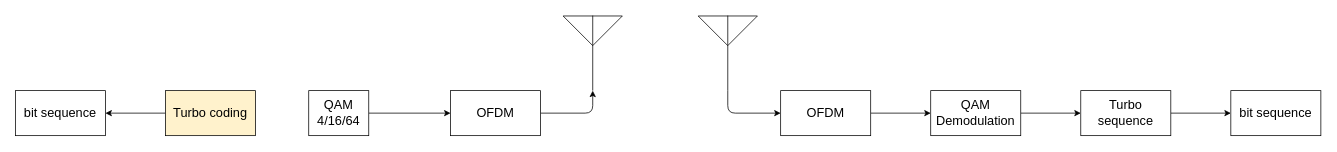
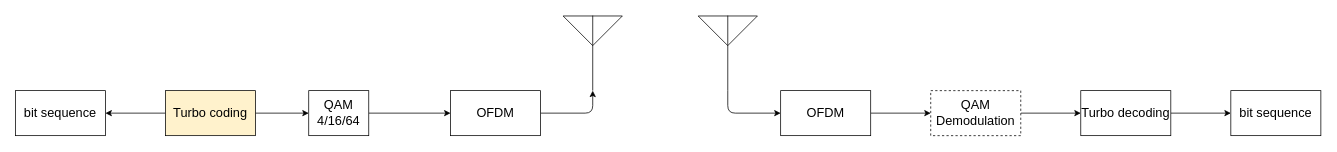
none -> (302, 113)
(975, 113) -> (975, 113)
(1125, 113) -> (1125, 113)
